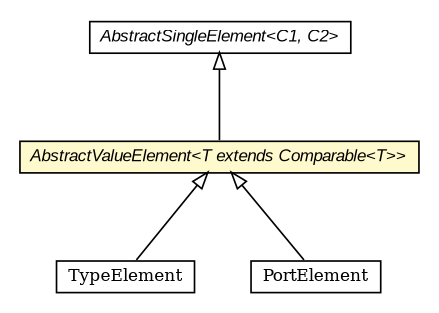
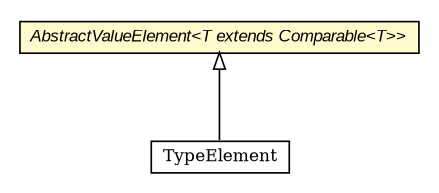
(219, 37) -> none
(316, 276) -> none
